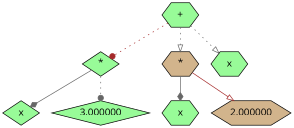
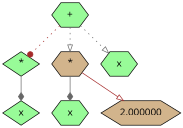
(101, 113) -> none
